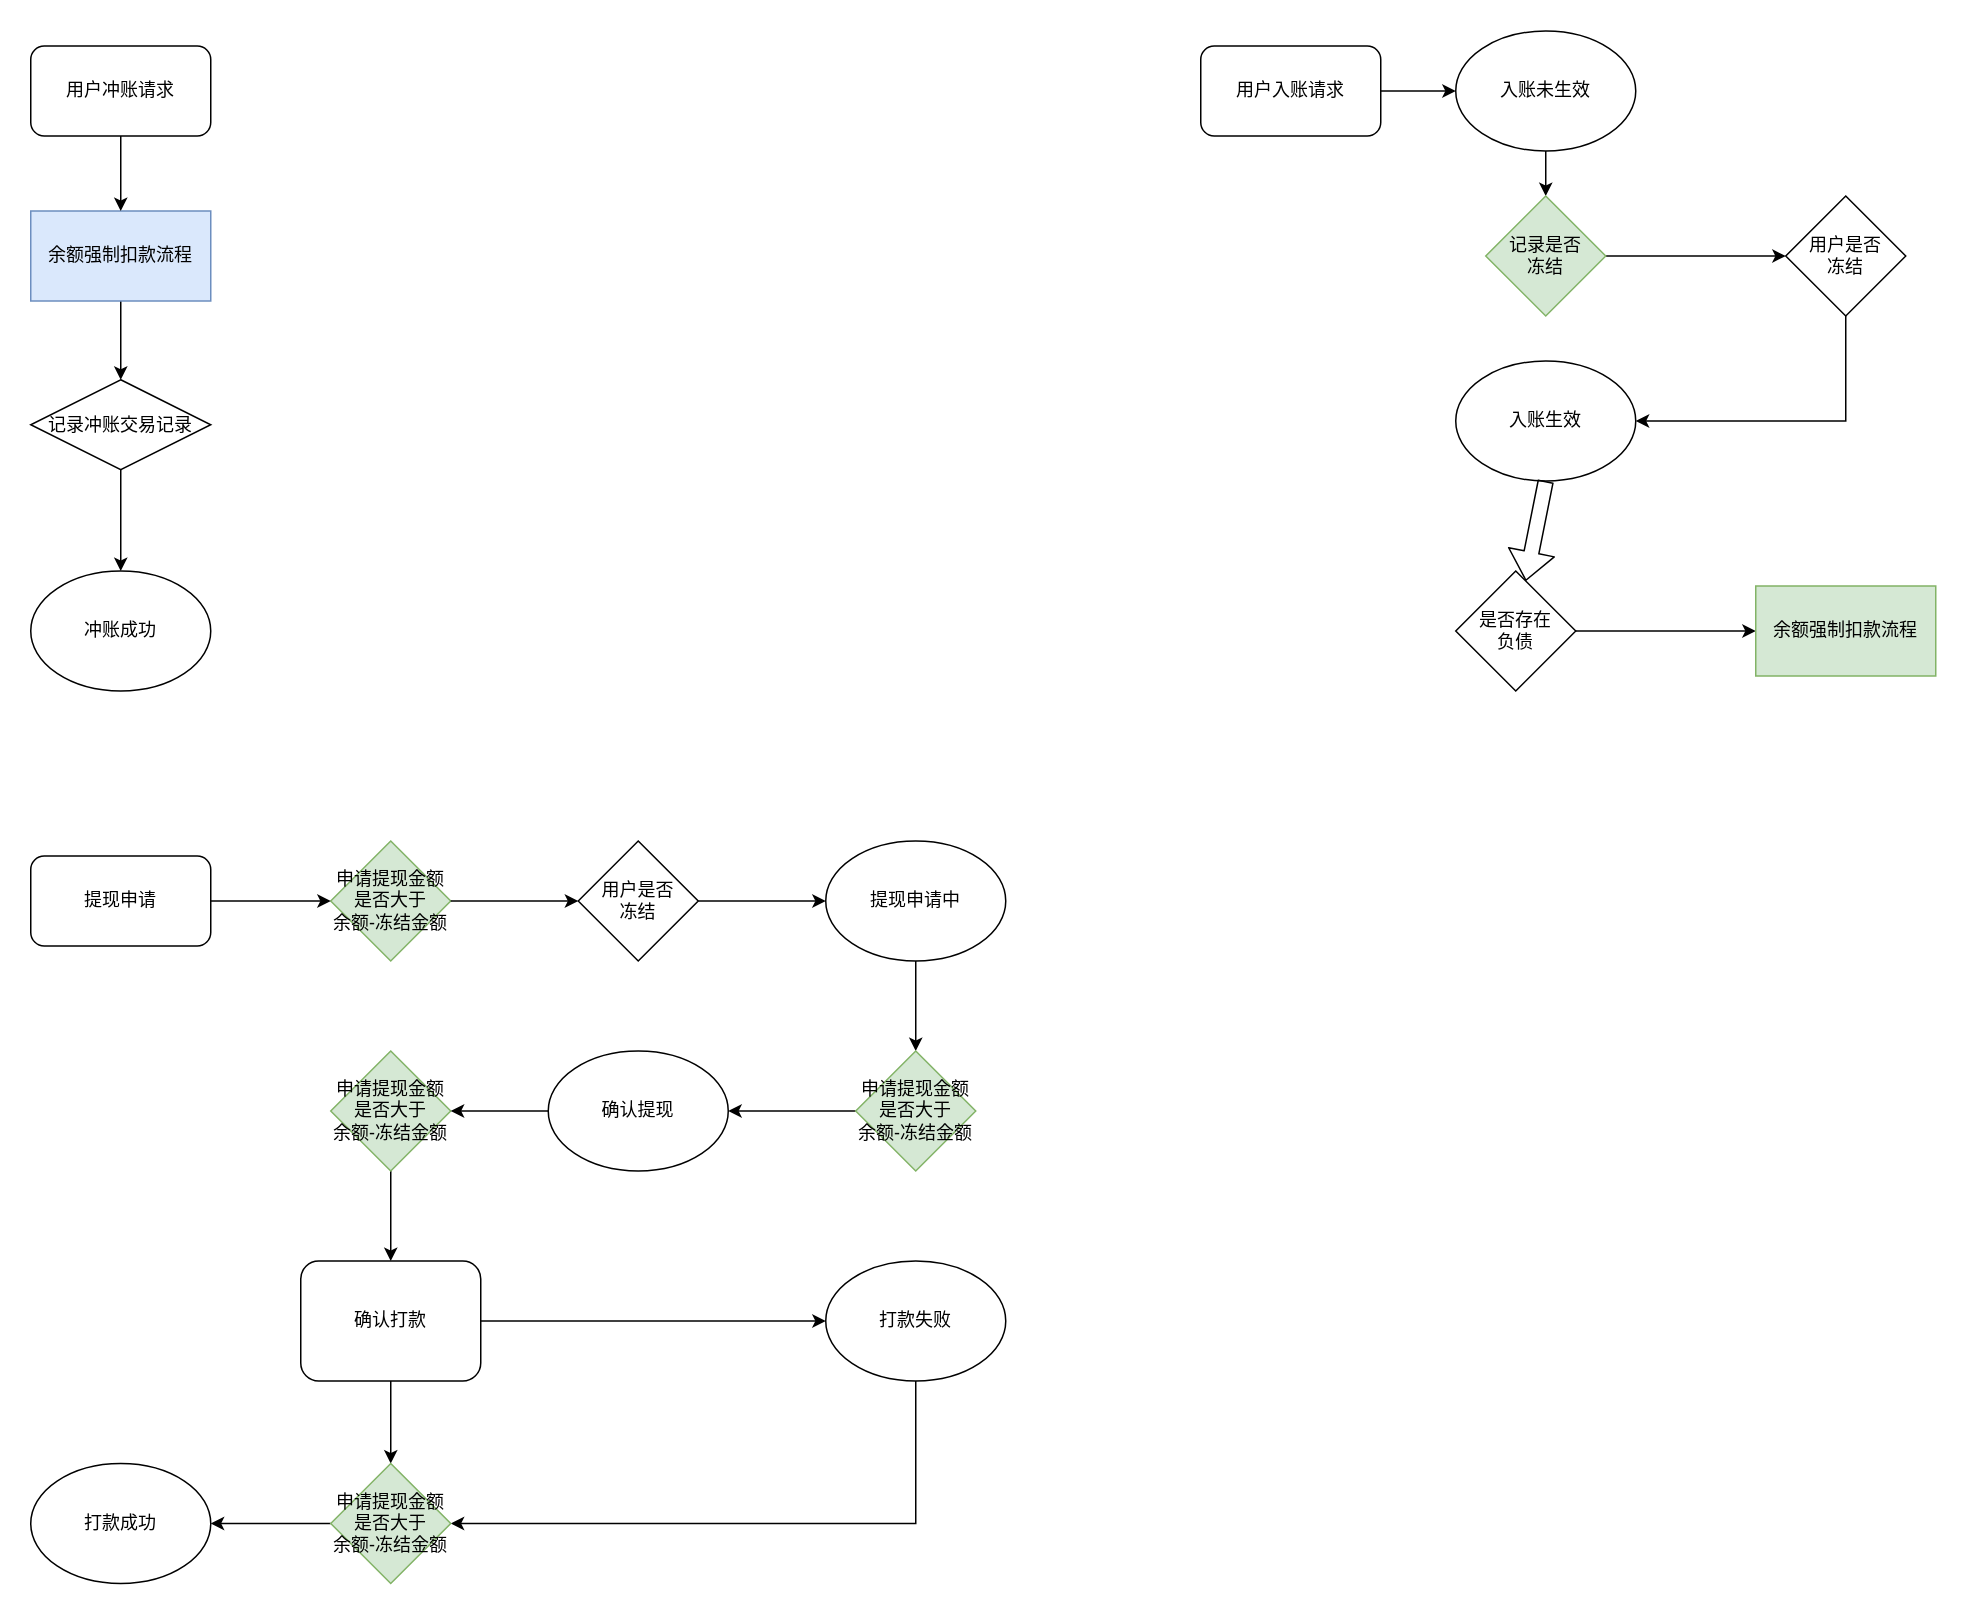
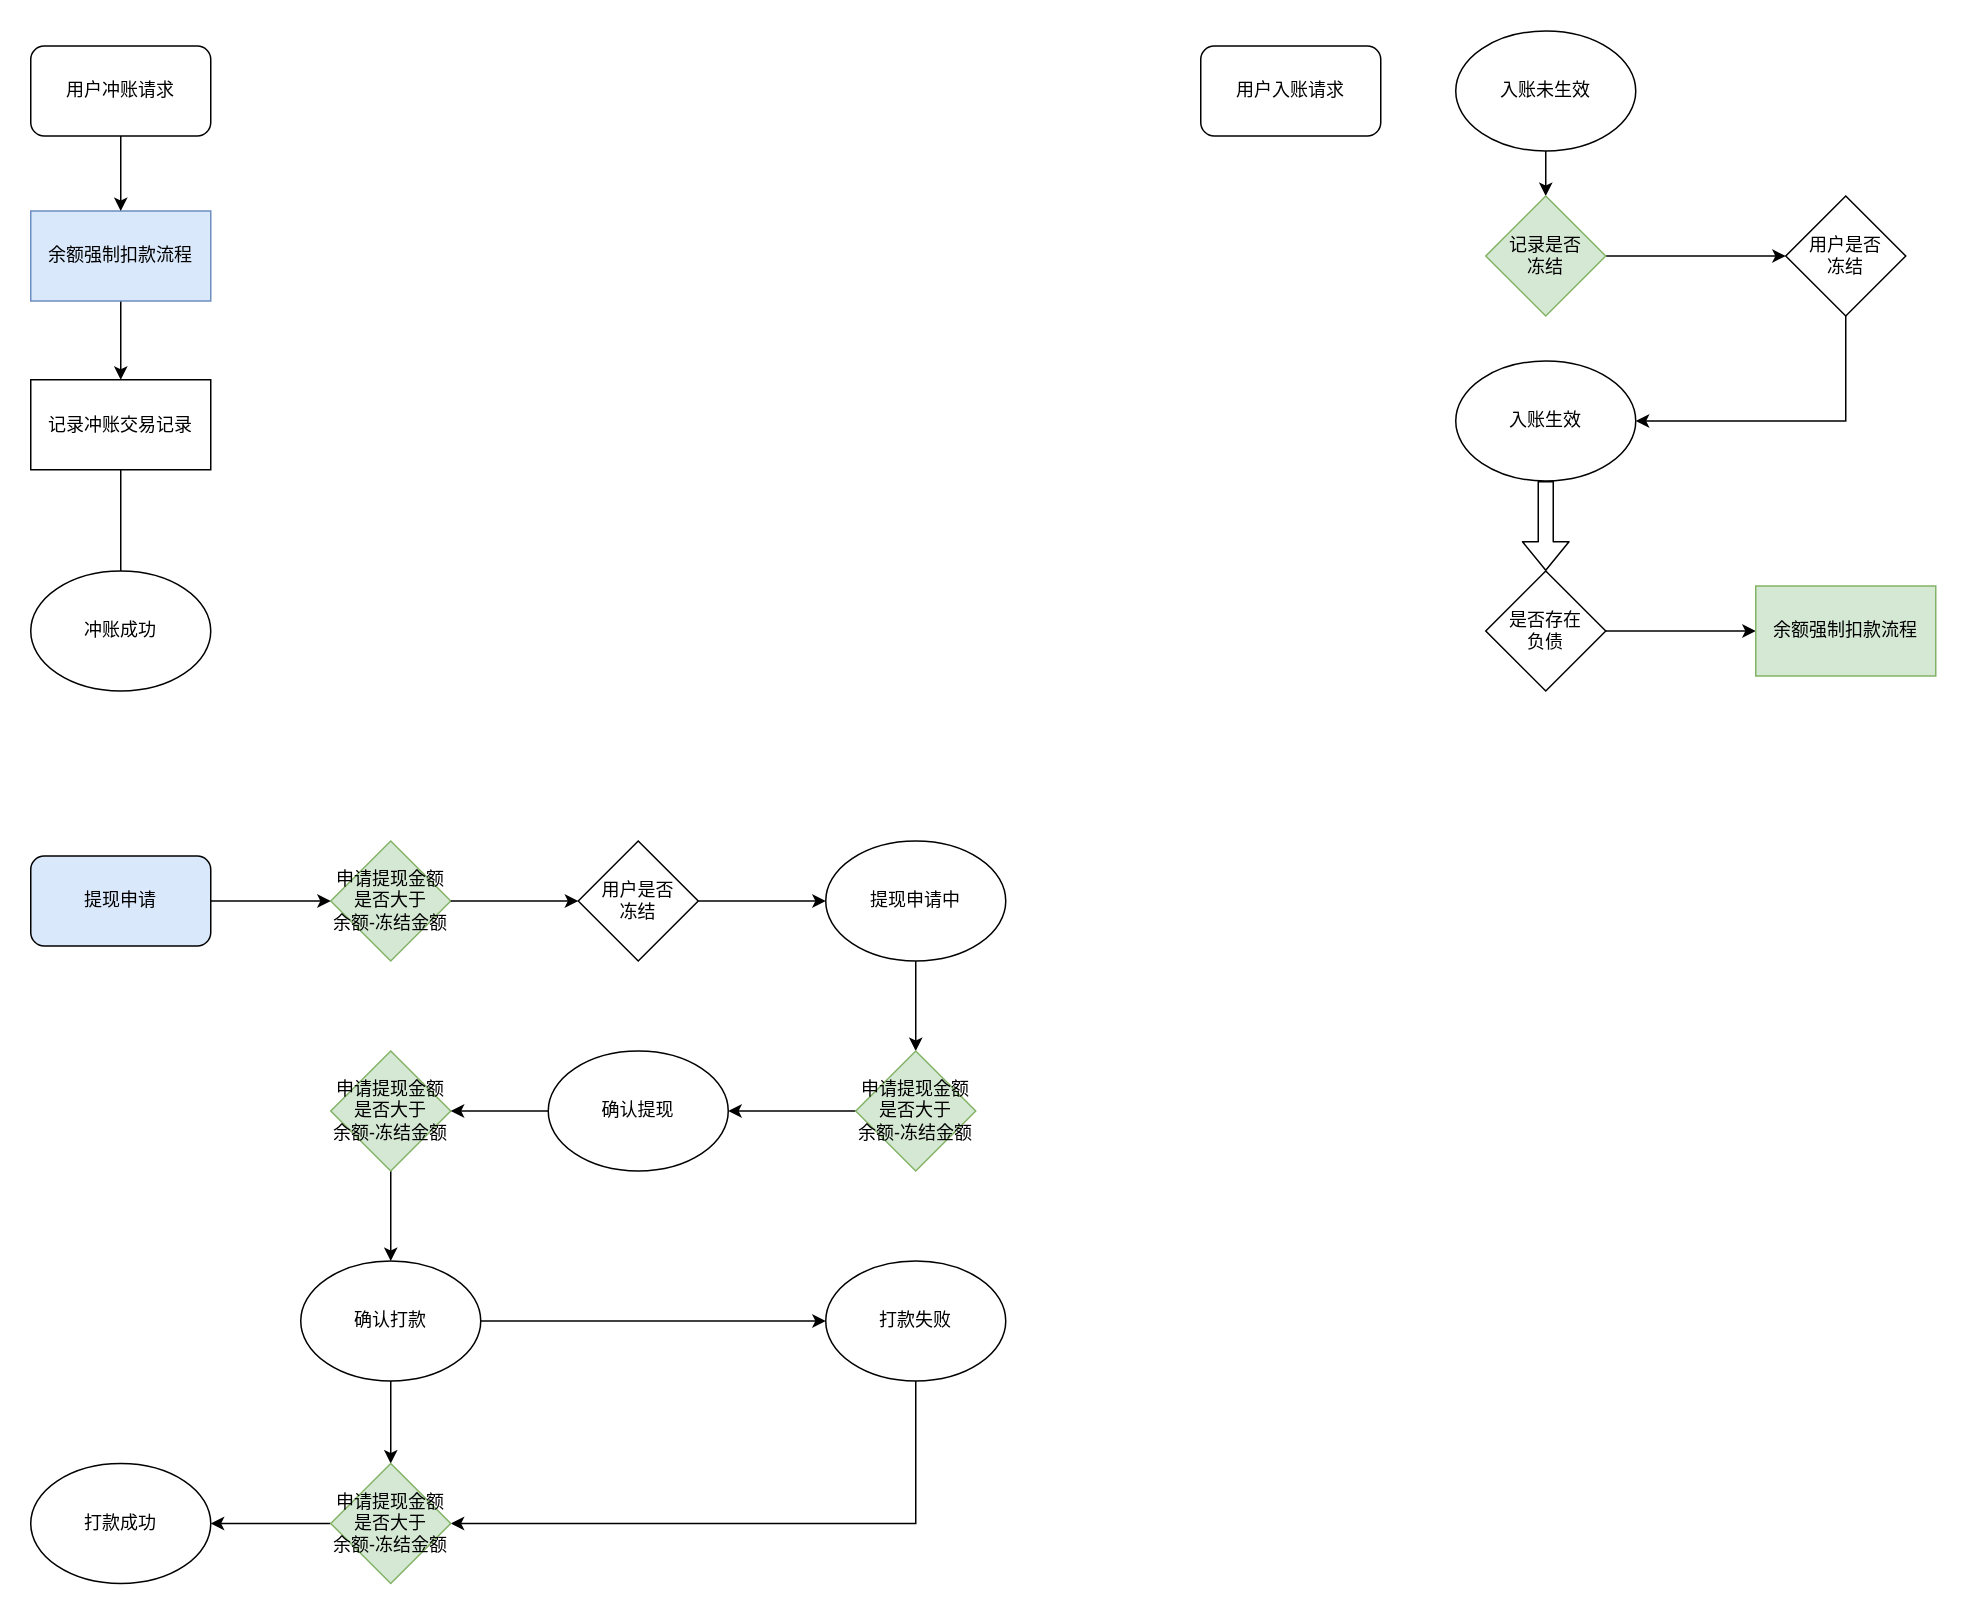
(1413, 91) -> none
(121, 425) -> (121, 425)
(121, 559) -> (121, 563)
(1516, 631) -> (1546, 631)
(121, 901) -> (121, 901)
(391, 1321) -> (391, 1321)
